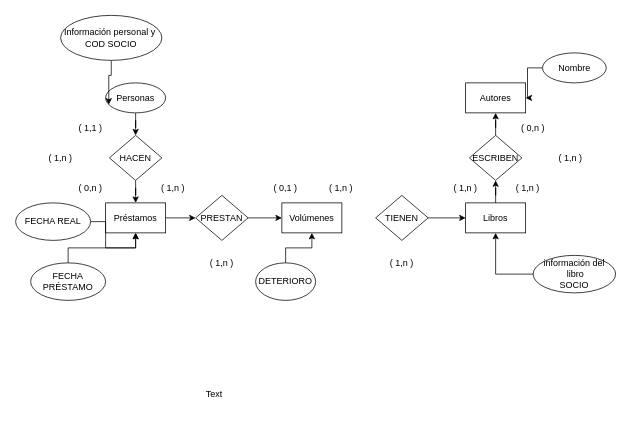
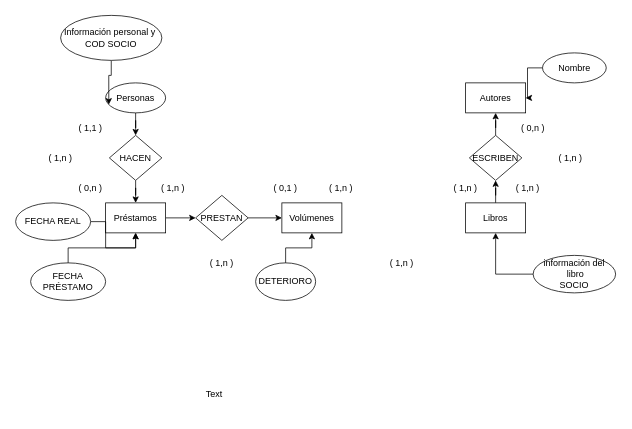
(402, 218) -> none
(459, 218) -> none
